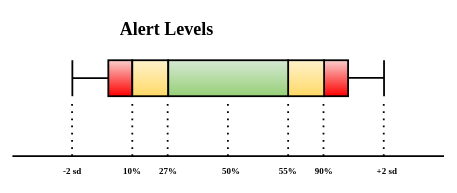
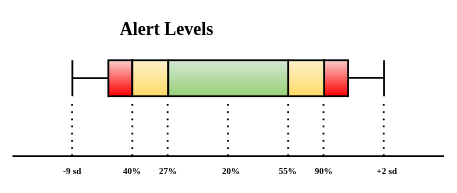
(72, 171) -> (72, 171)
(132, 171) -> (132, 171)
(231, 171) -> (231, 171)
